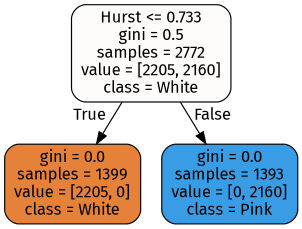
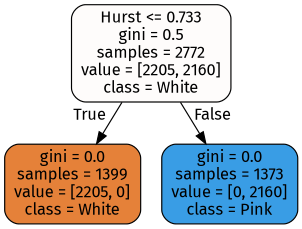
(230, 184) -> (230, 184)
